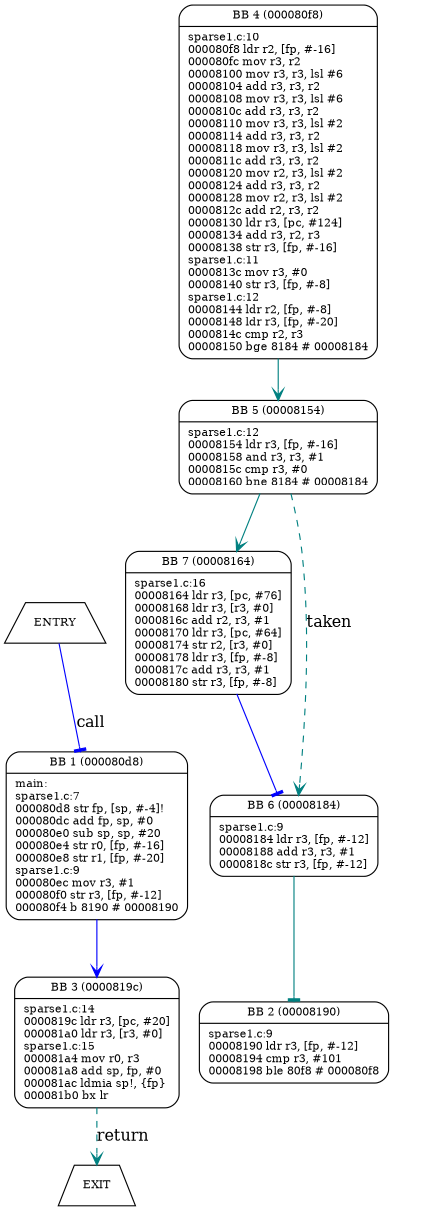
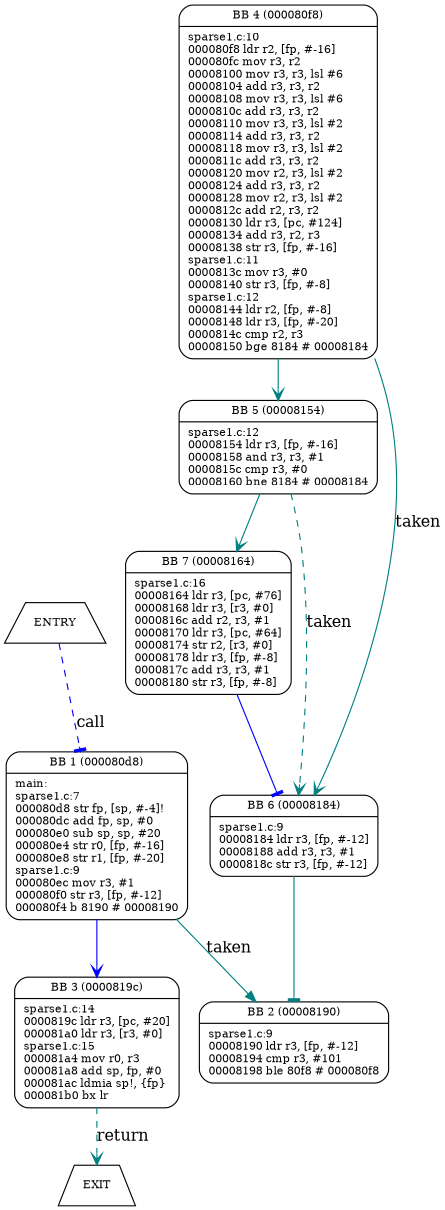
none -> (387, 576)
(69, 695) -> (69, 695)
none -> (212, 957)
